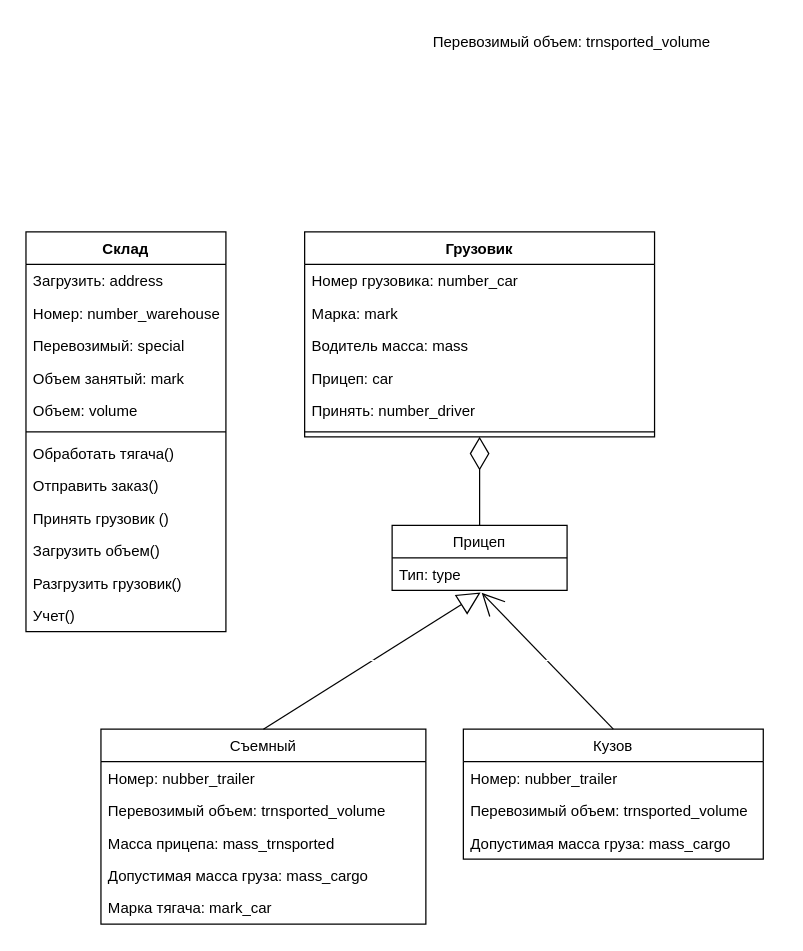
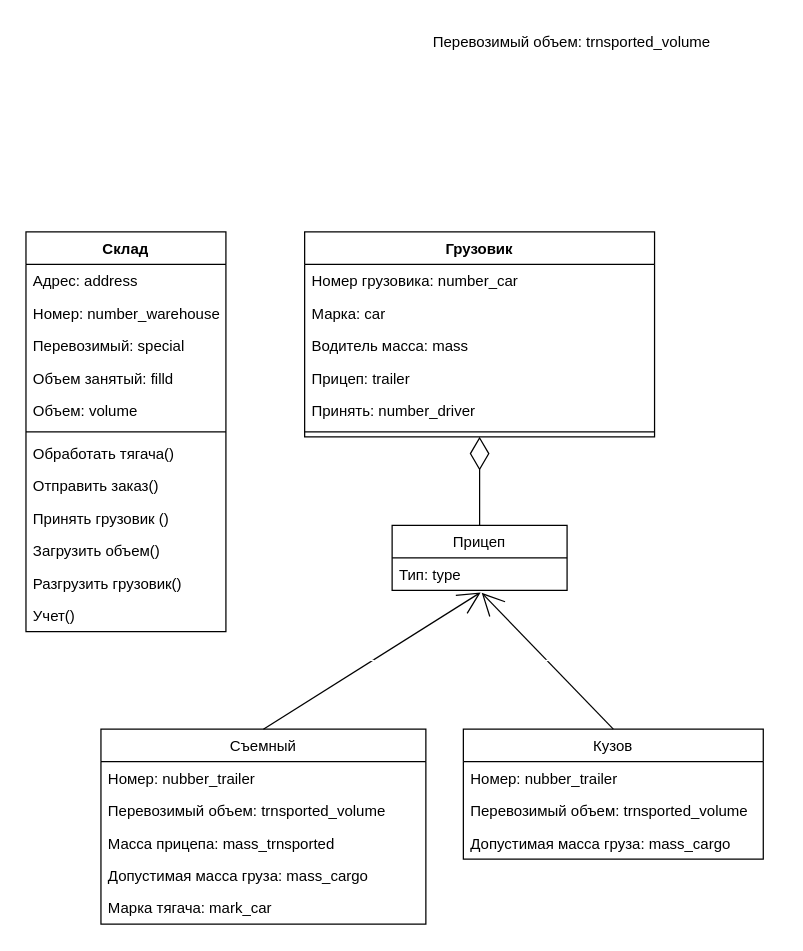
(104, 281) -> (87, 281)
(354, 314) -> (349, 314)
(106, 379) -> (105, 379)
(354, 379) -> (366, 379)
(460, 605) -> (469, 600)
